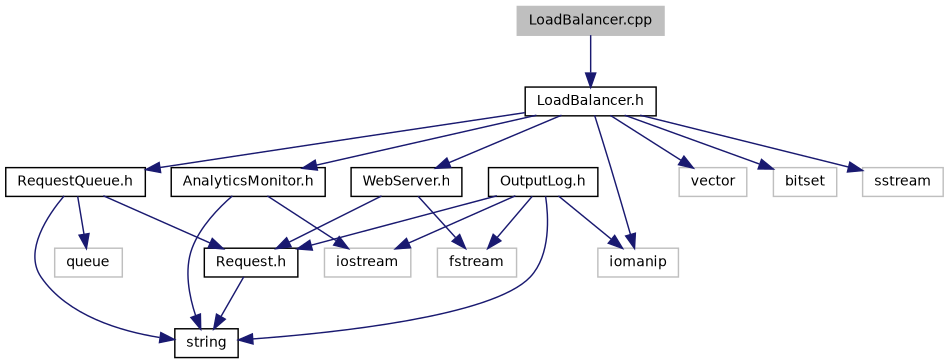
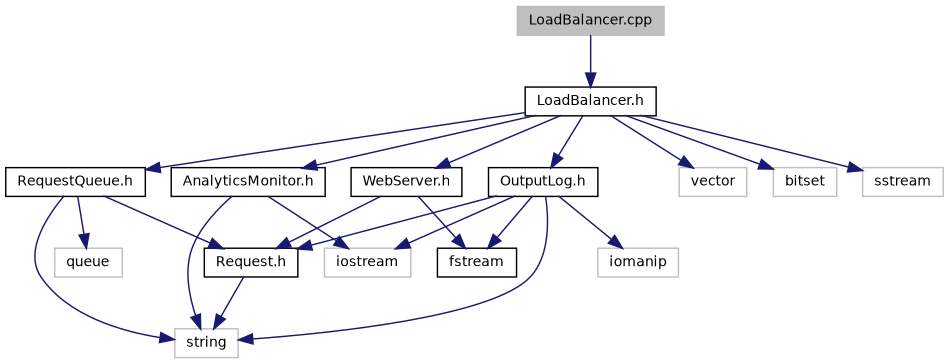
(613, 175) -> (571, 136)
(477, 263) -> (477, 263)
(206, 343) -> (206, 343)
